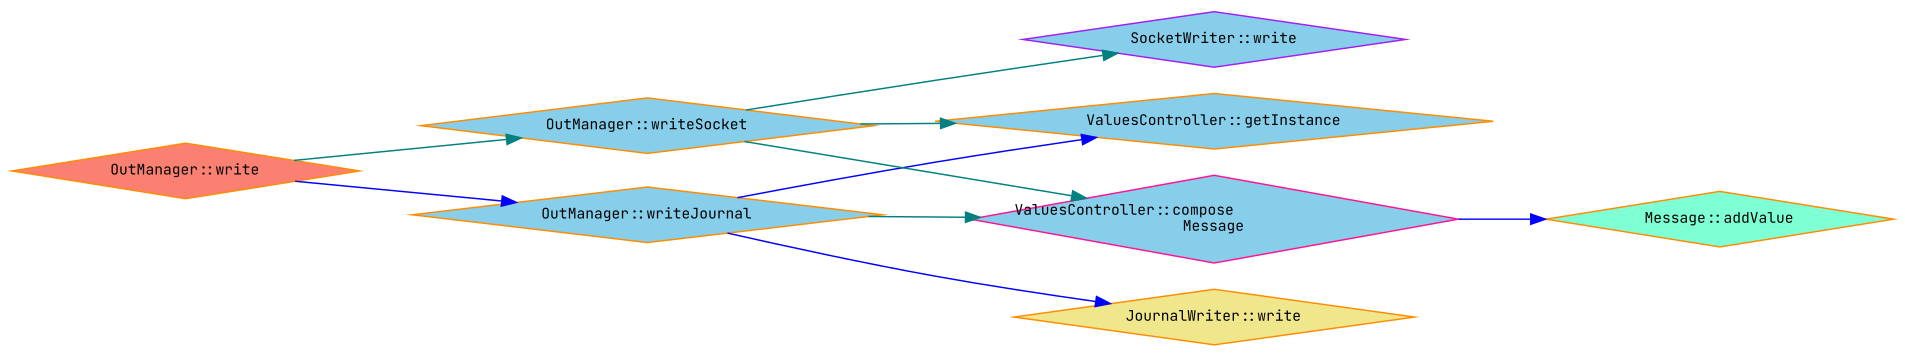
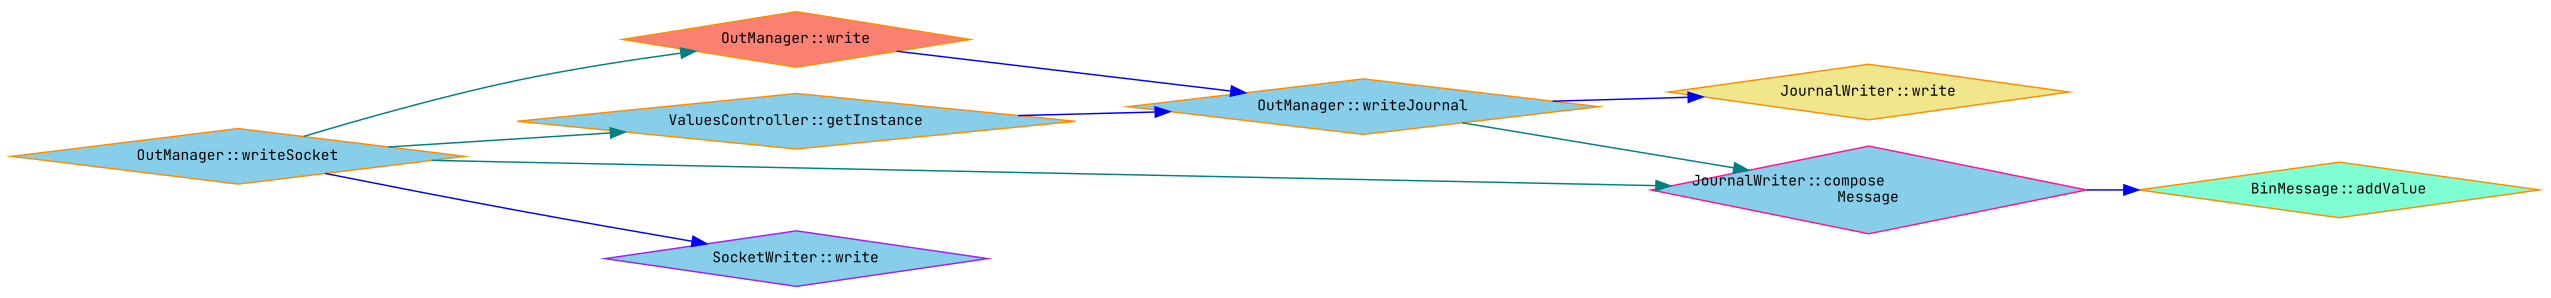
(924, 82) -> (508, 209)
(400, 150) -> (490, 86)
(935, 162) -> (1087, 114)
(1214, 219) -> (1869, 190)
(1720, 219) -> (2339, 190)
